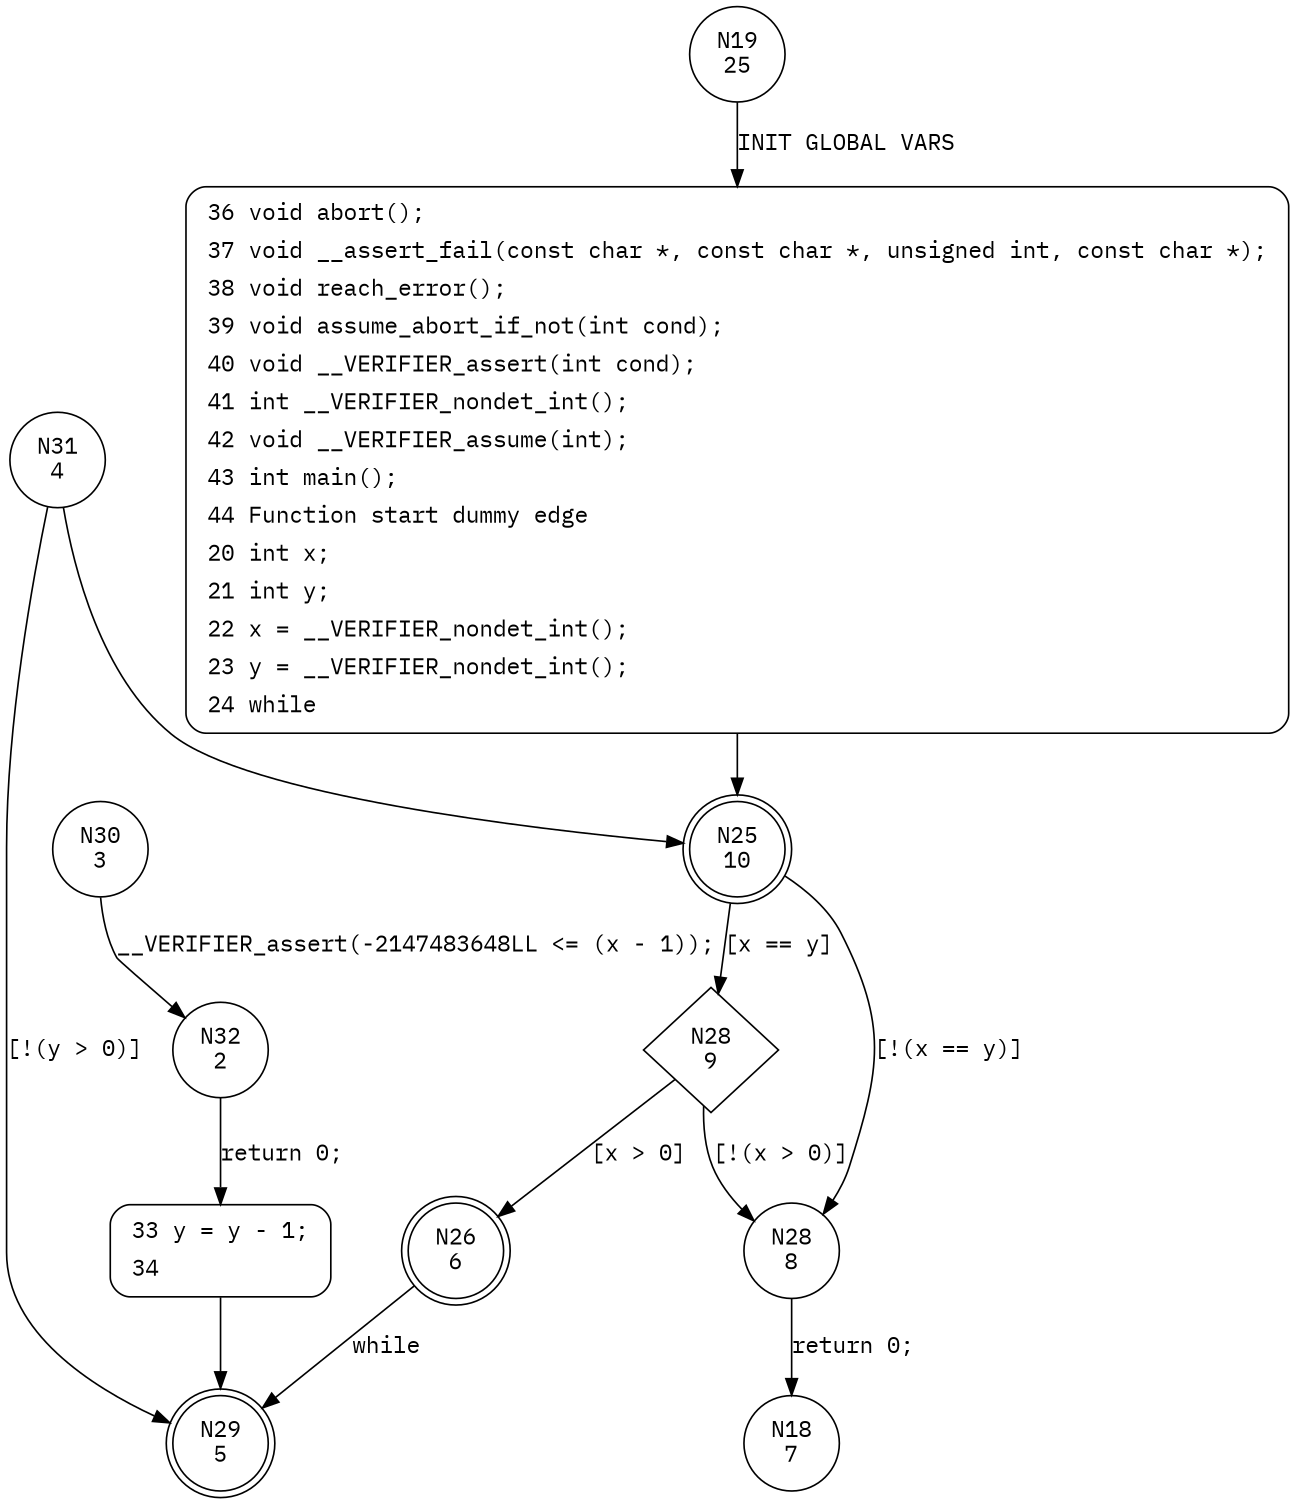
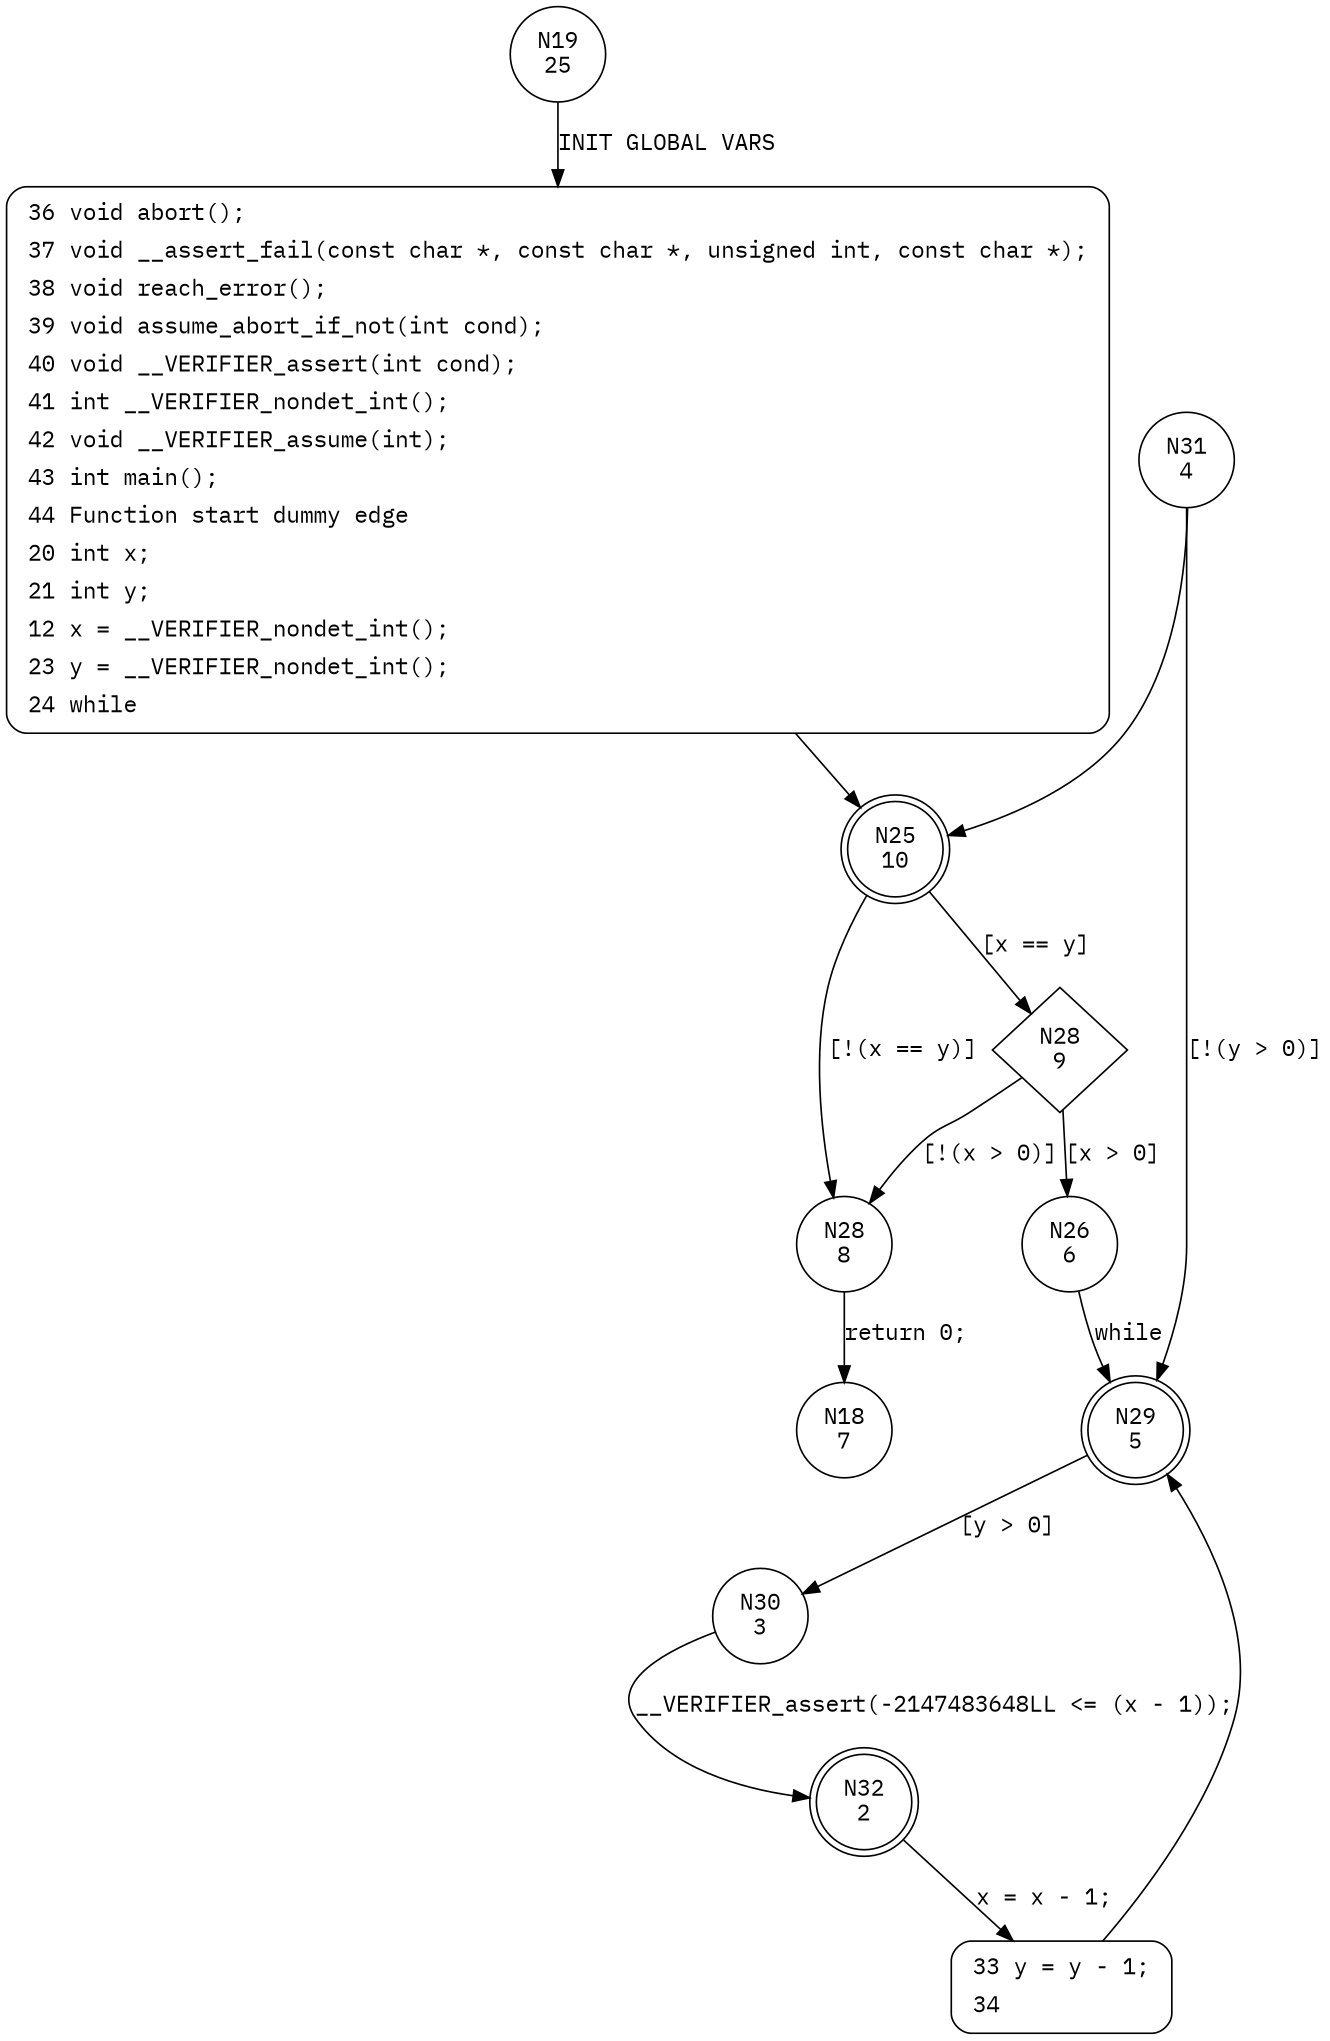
(221, 629) -> (42, 630)
(221, 1050) -> (864, 1802)
(282, 1154) -> (1044, 1898)
(456, 1251) -> (1070, 1244)
none -> (952, 1521)
